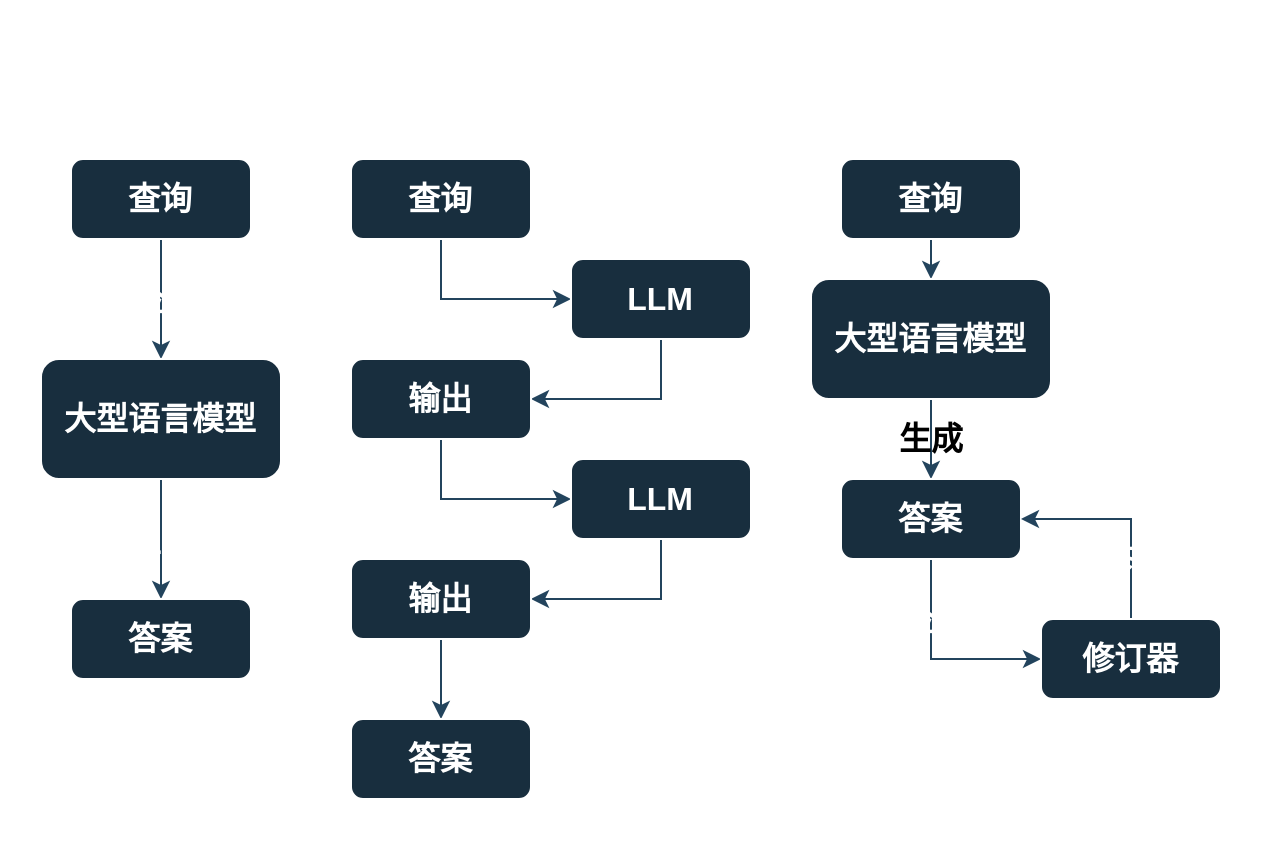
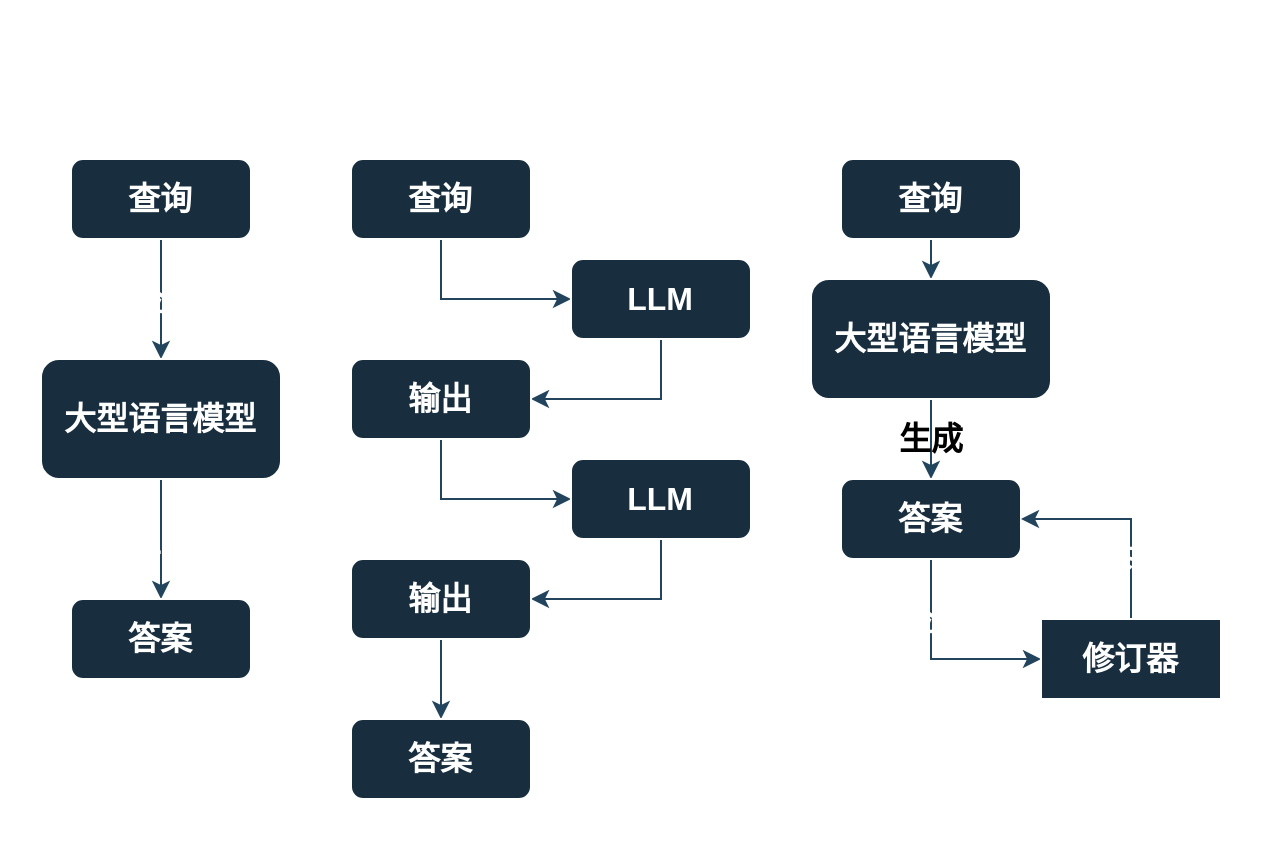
(1131, 659) -> (1131, 659)
